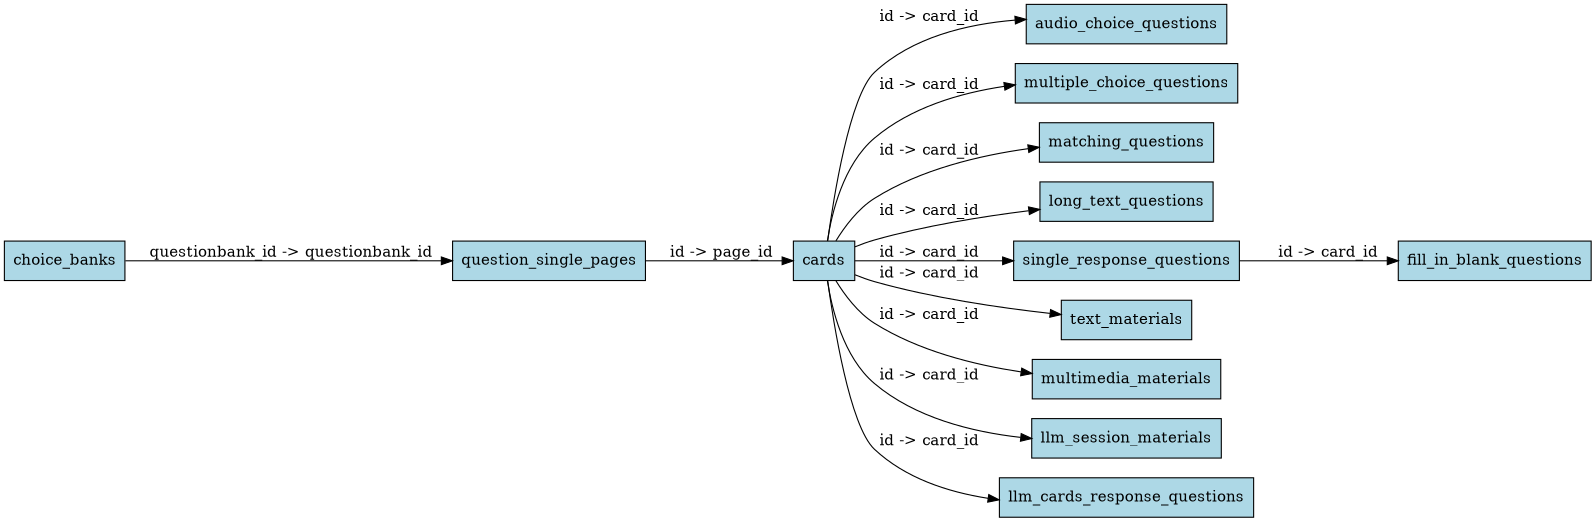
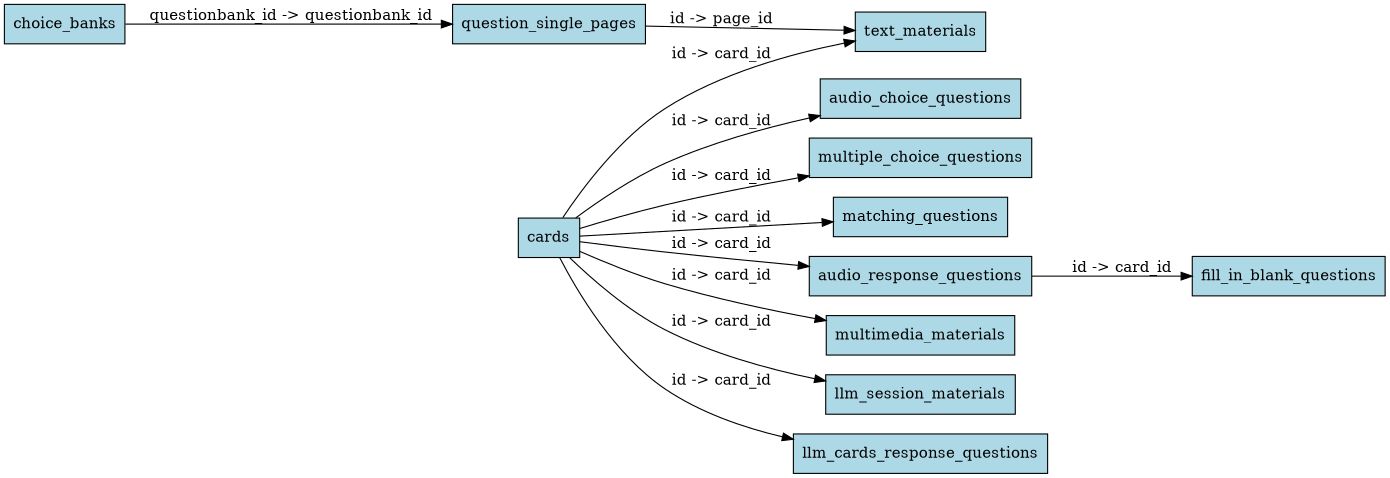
(1127, 202) -> none
(714, 261) -> (745, 28)
(1127, 261) -> (921, 276)
